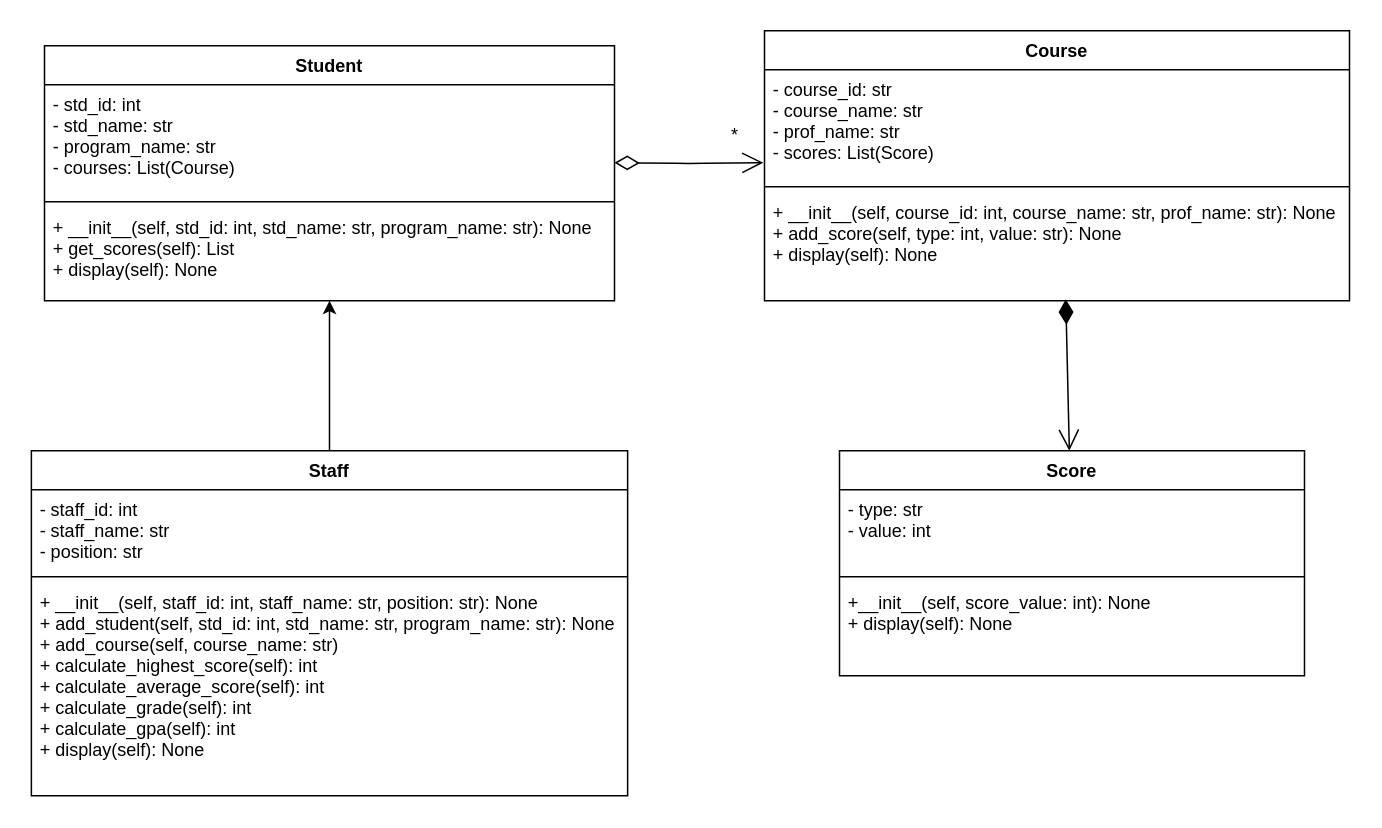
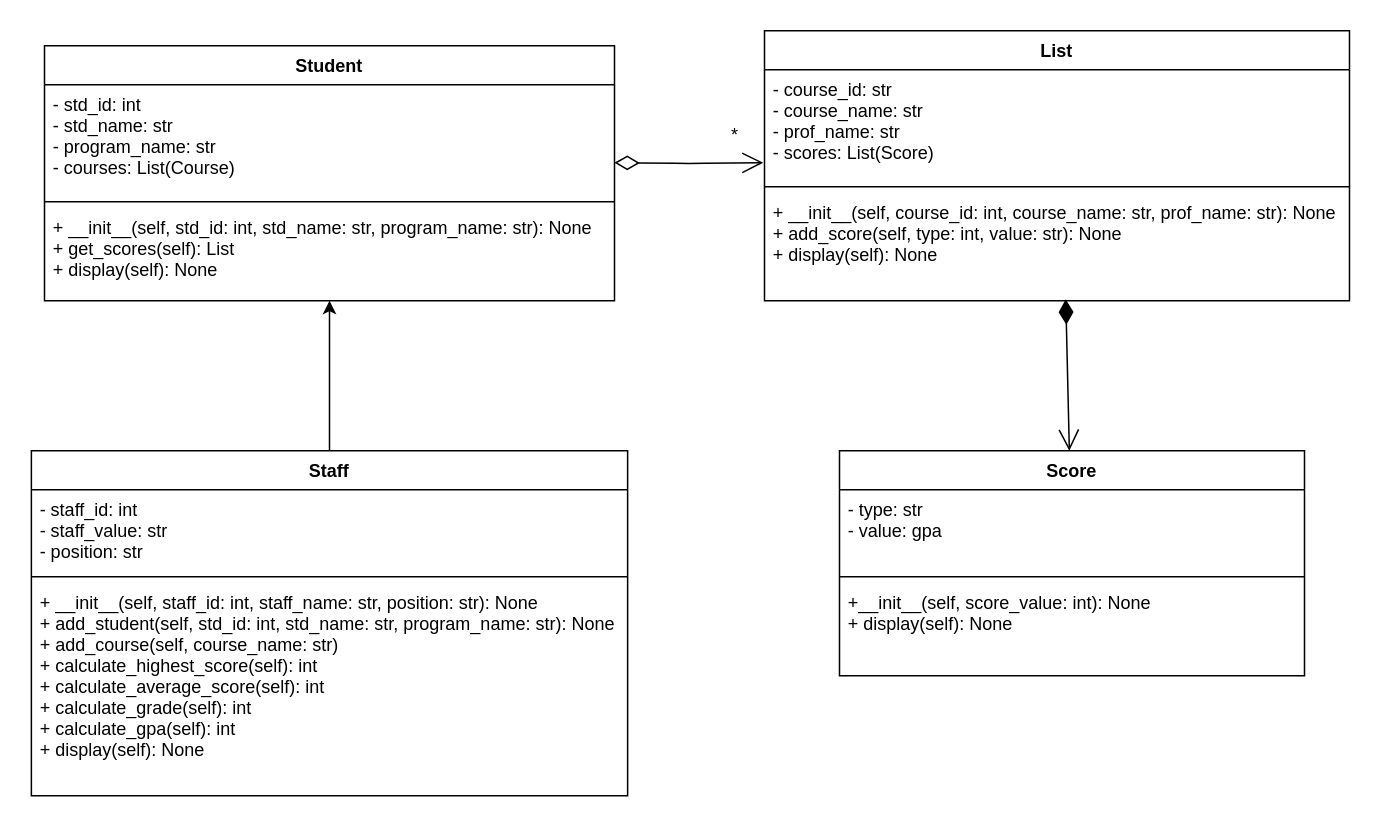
(1056, 51) -> (1056, 51)
(103, 510) -> (103, 510)
(896, 510) -> (896, 510)
